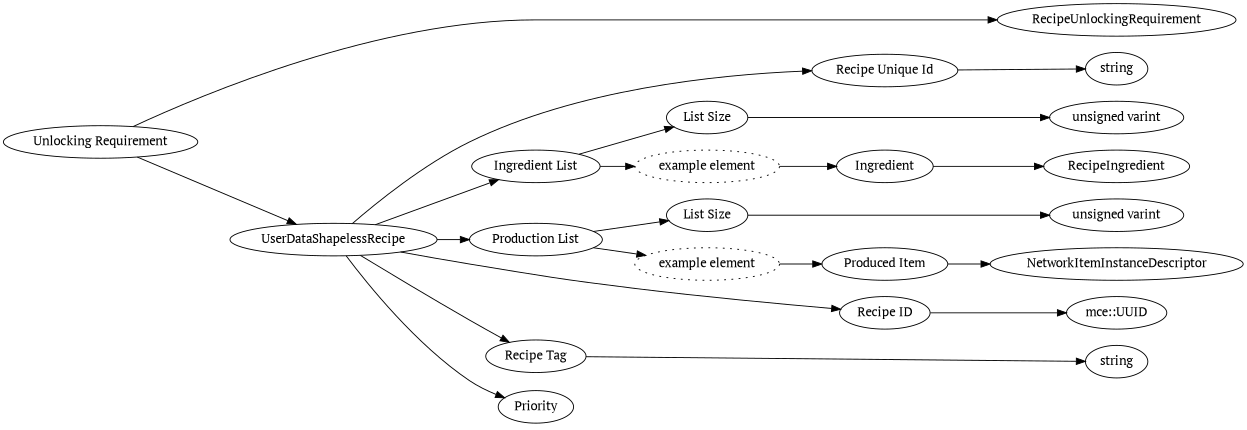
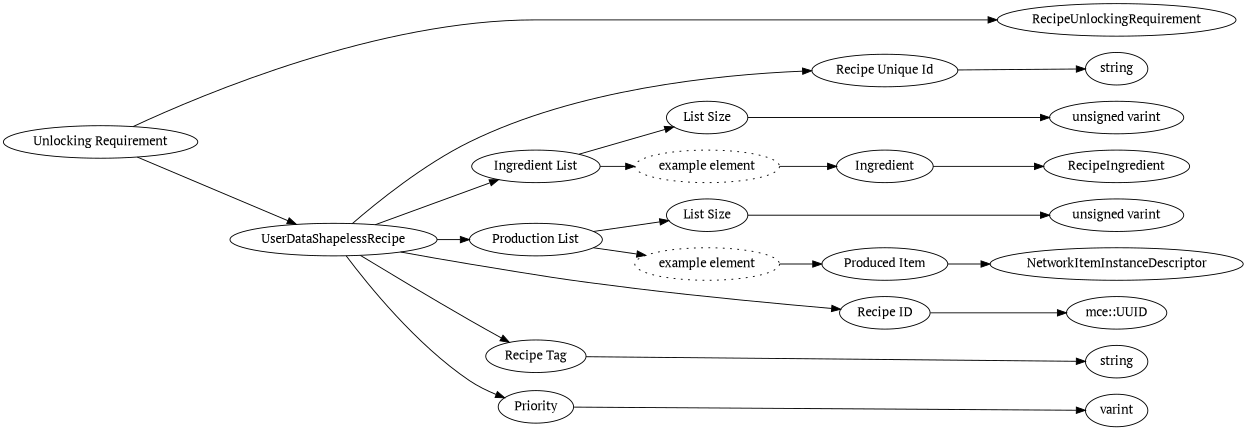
none -> (1117, 410)
